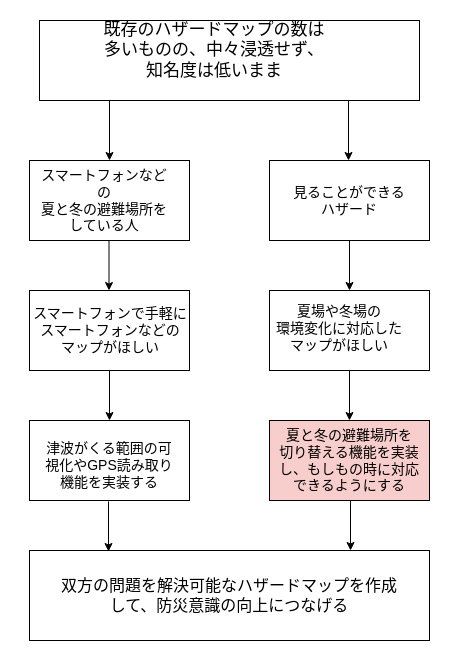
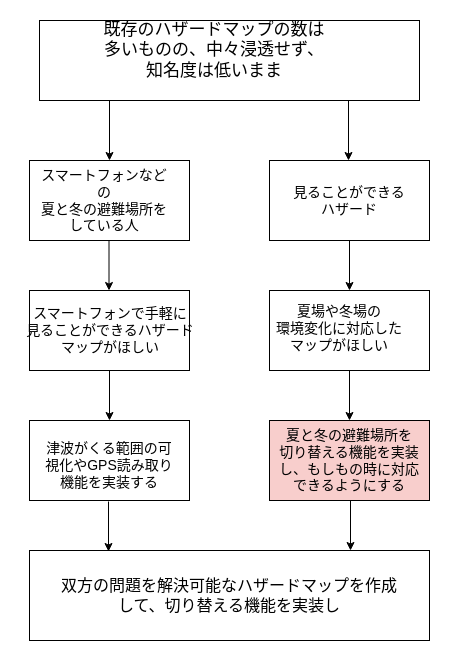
(111, 331) -> (111, 331)
(230, 596) -> (230, 596)
